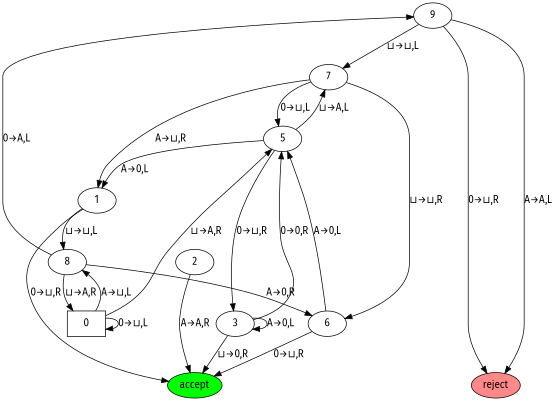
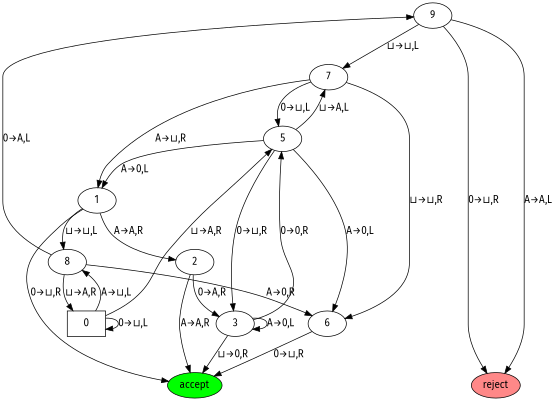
(313, 233) -> (342, 220)
none -> (127, 246)
none -> (197, 297)
